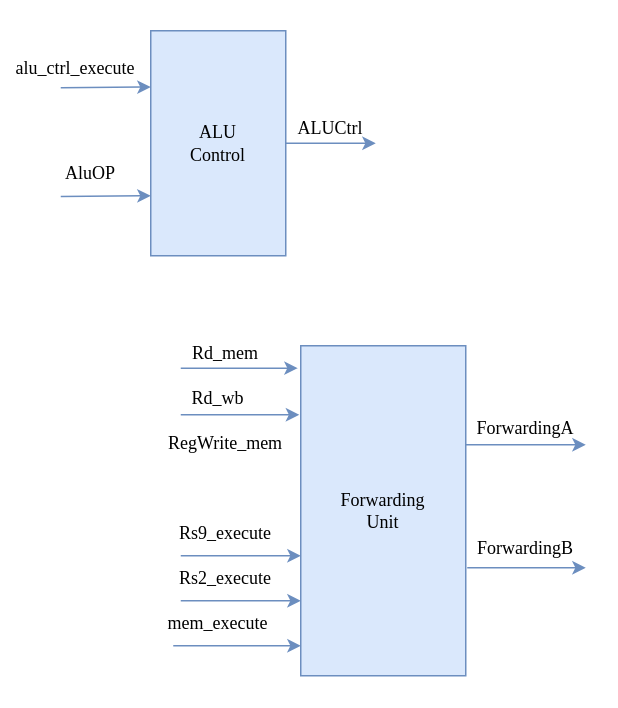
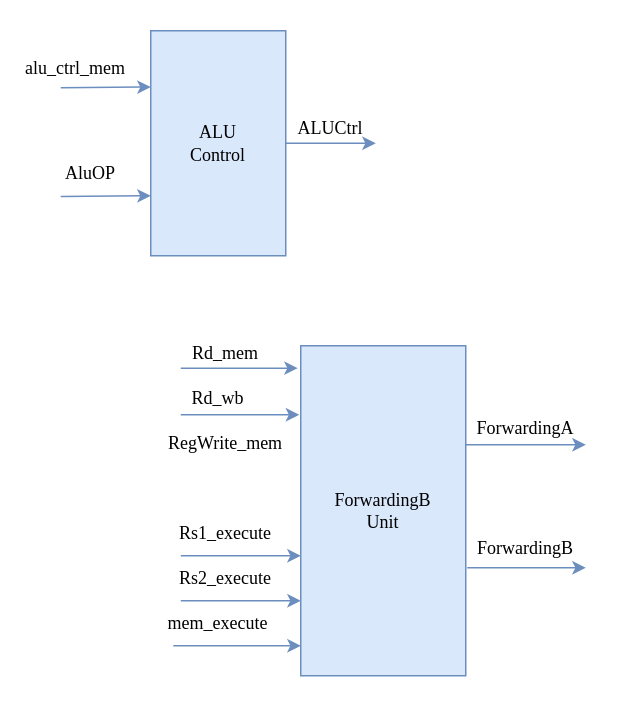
(76, 68) -> (76, 68)
(383, 511) -> (383, 511)
(226, 533) -> (226, 533)
